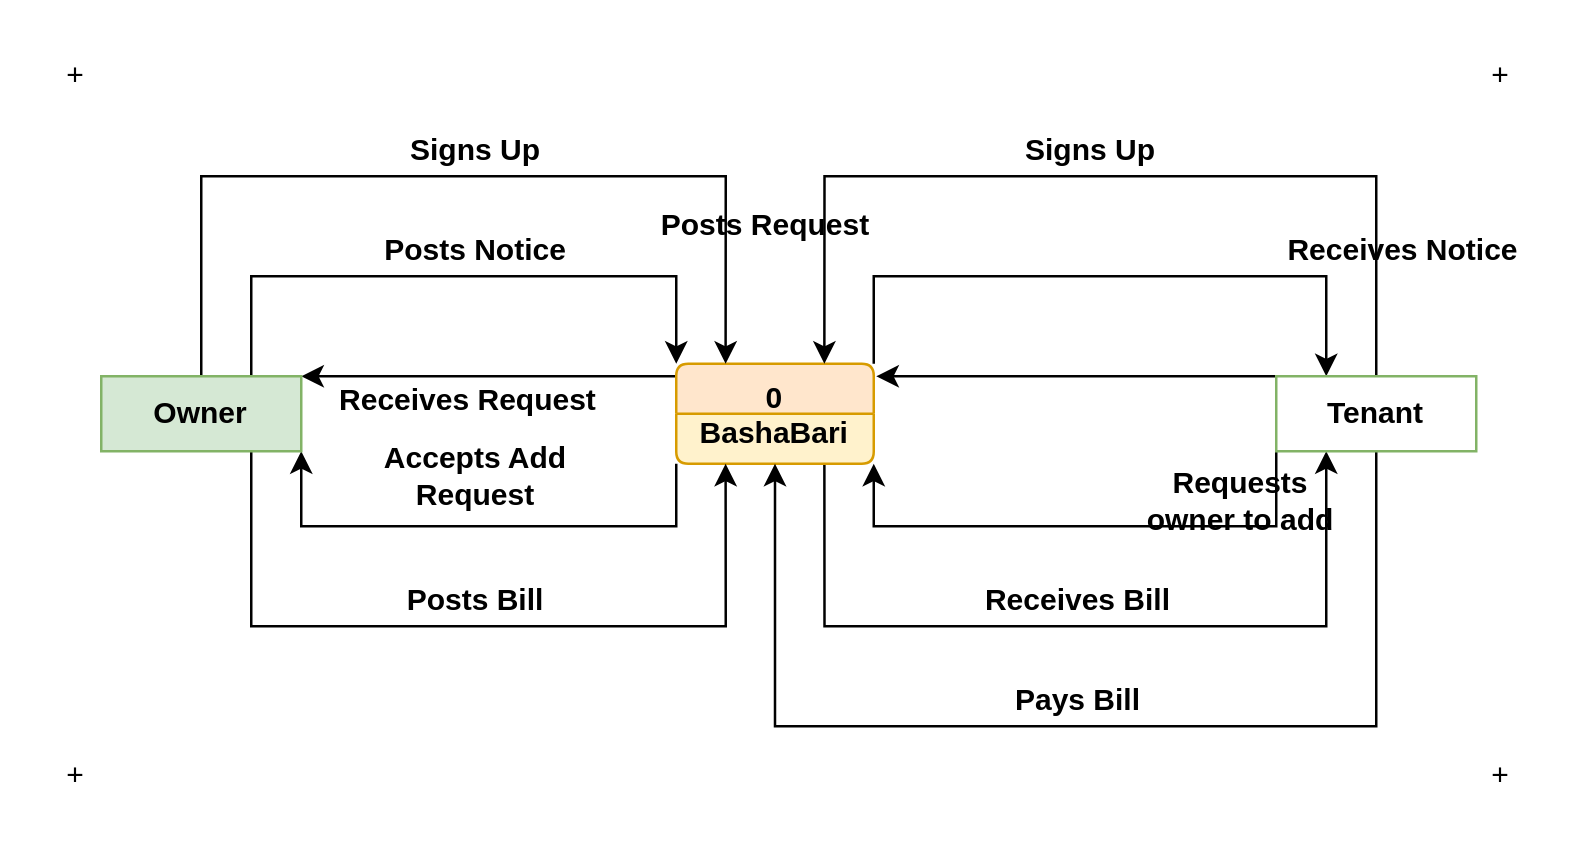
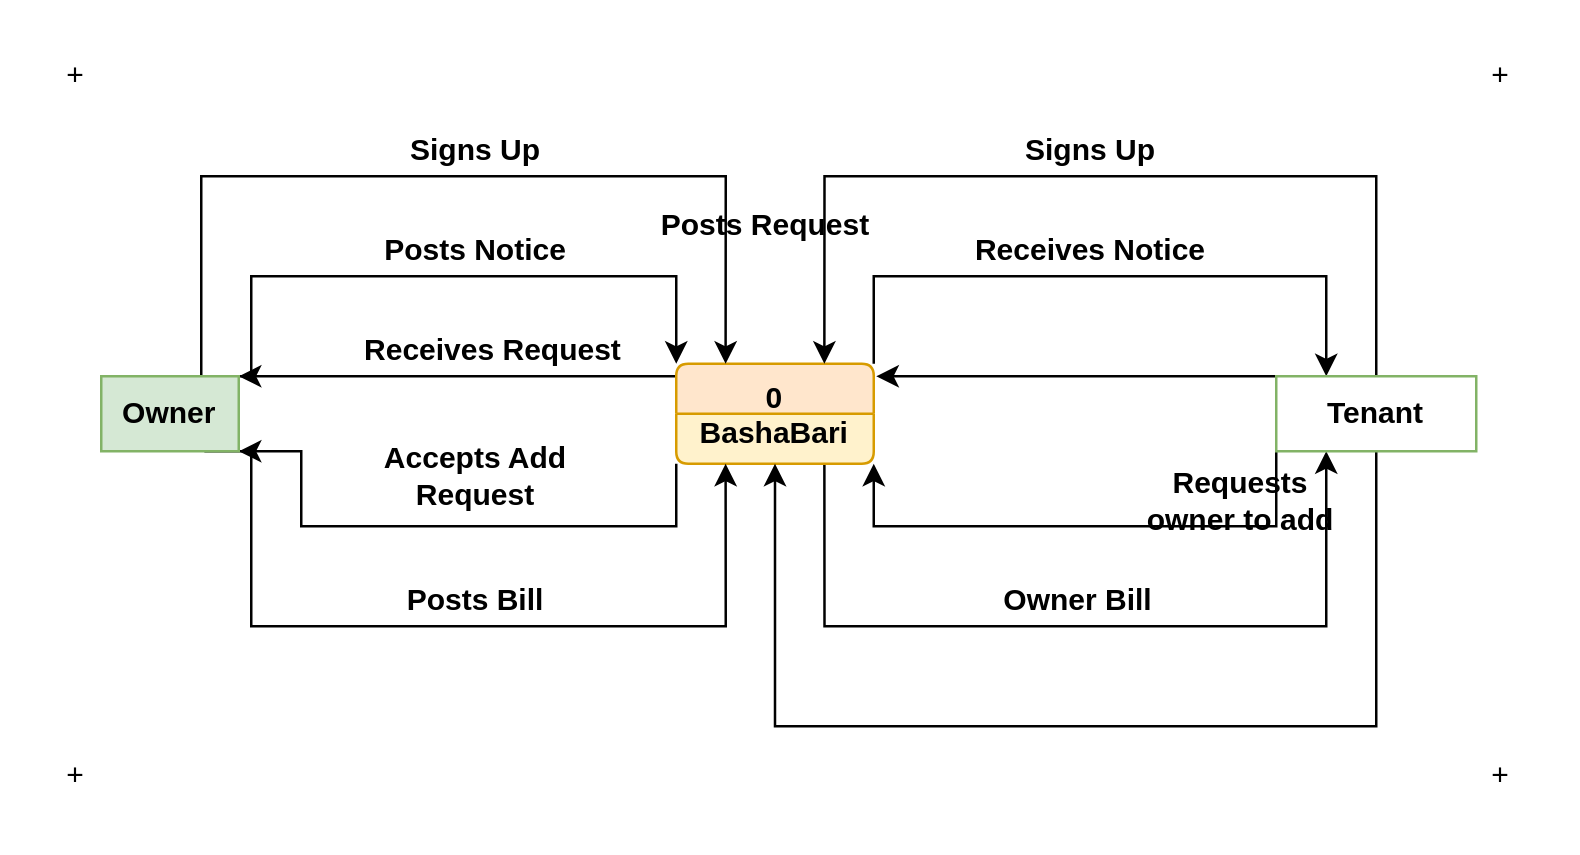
(1404, 251) -> (1091, 251)
(469, 401) -> (494, 351)
(201, 414) -> (170, 414)
(1079, 601) -> (1079, 601)
(1079, 701) -> none
